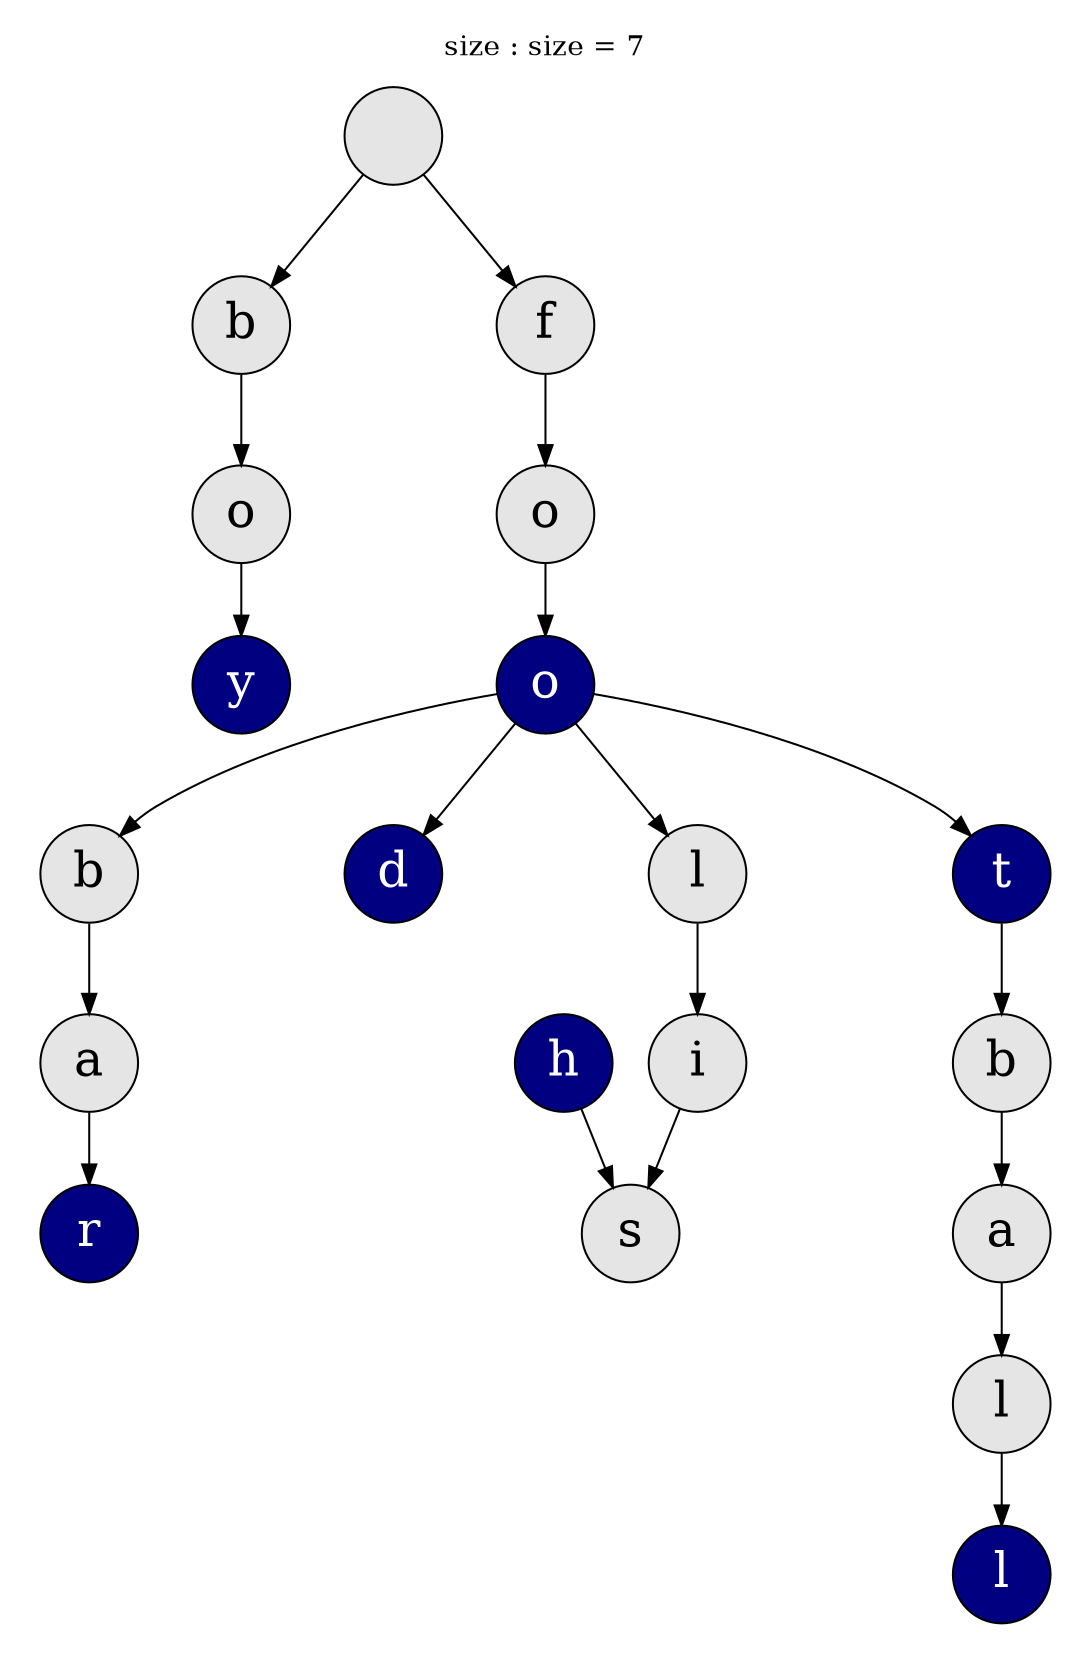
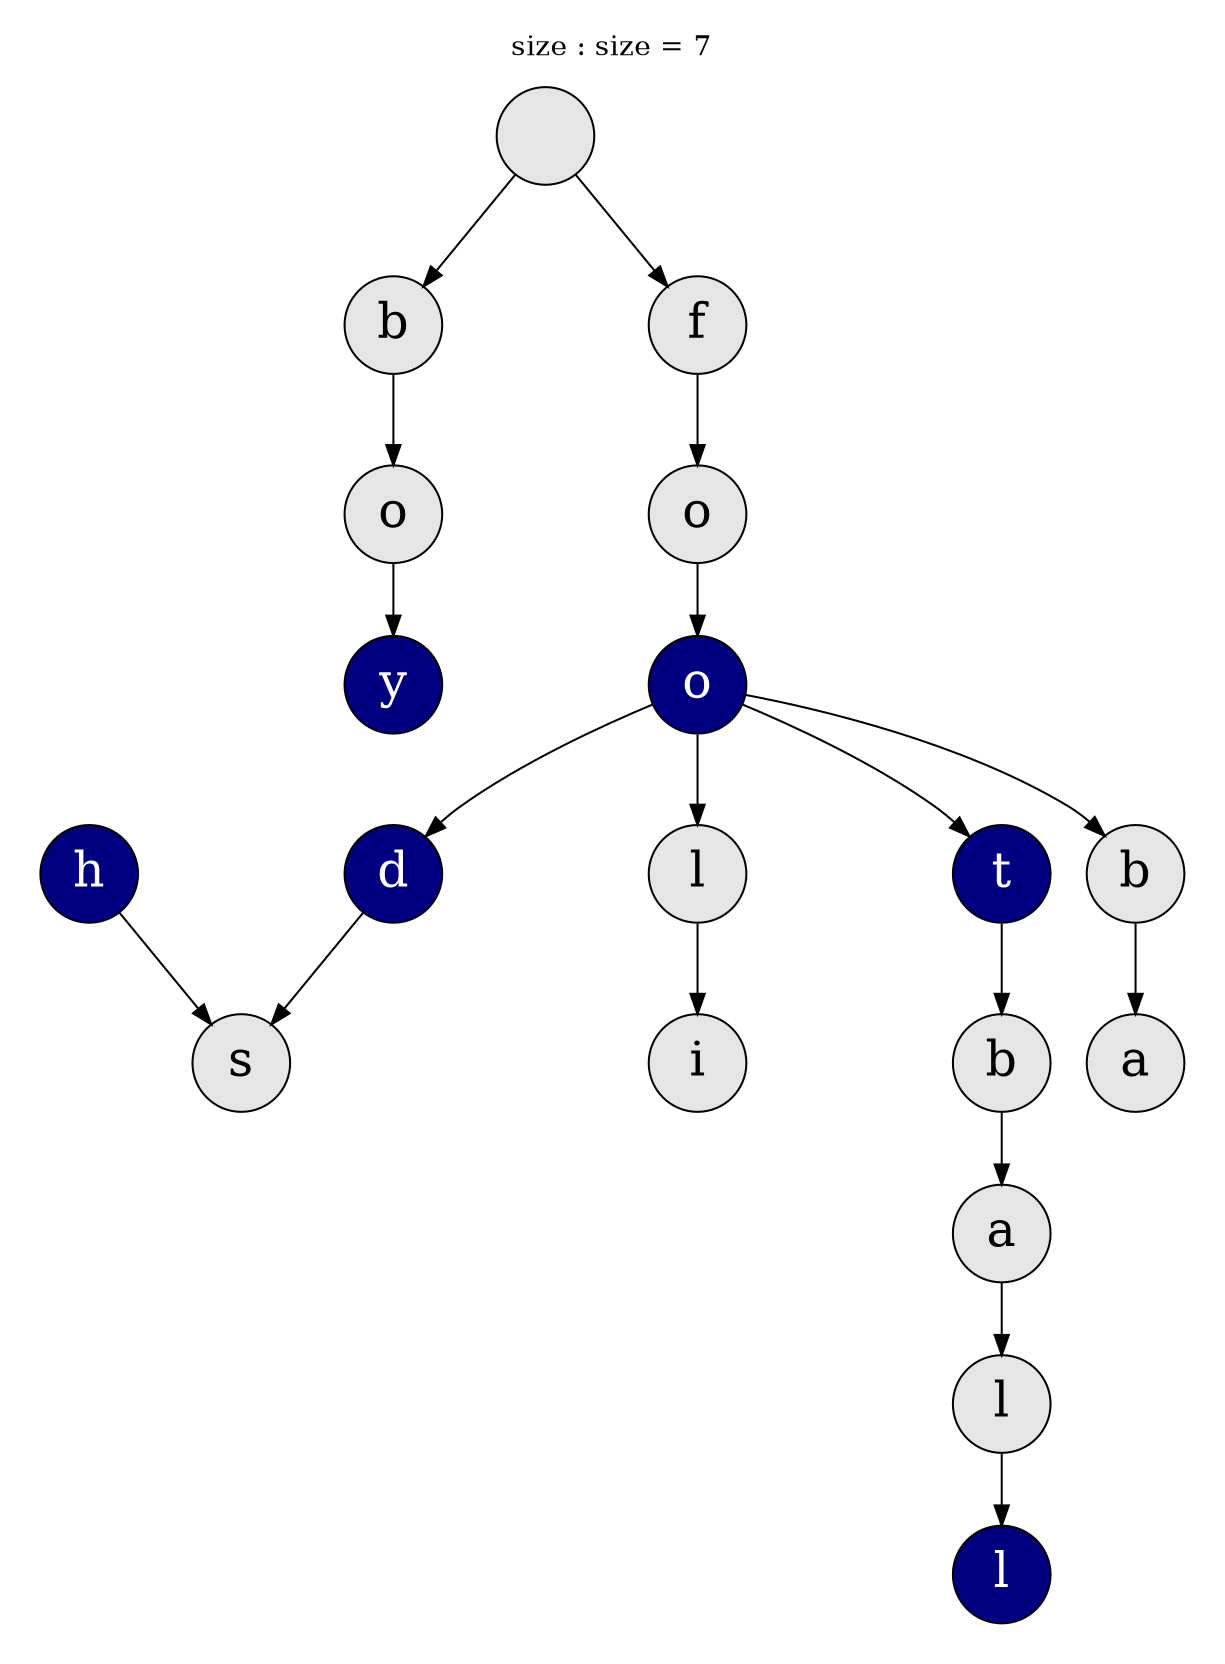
(668, 1139) -> (324, 960)
(89, 1234) -> none
